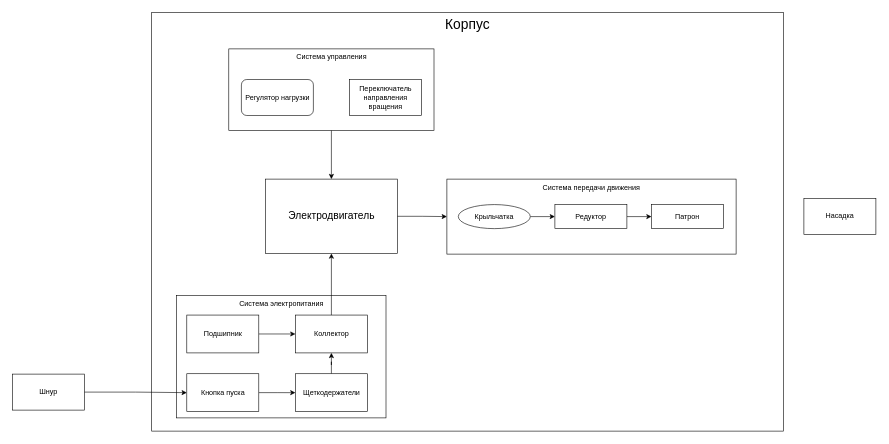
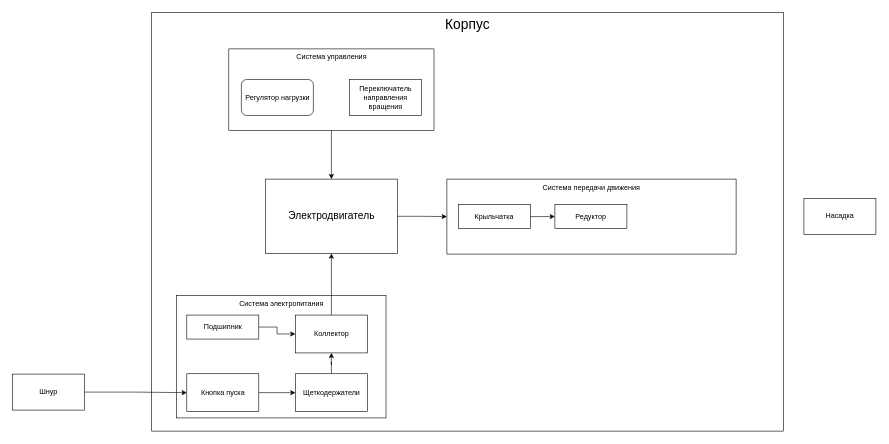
(494, 217) -> (494, 217)
(637, 217) -> none
(687, 217) -> none
(223, 334) -> (223, 327)
